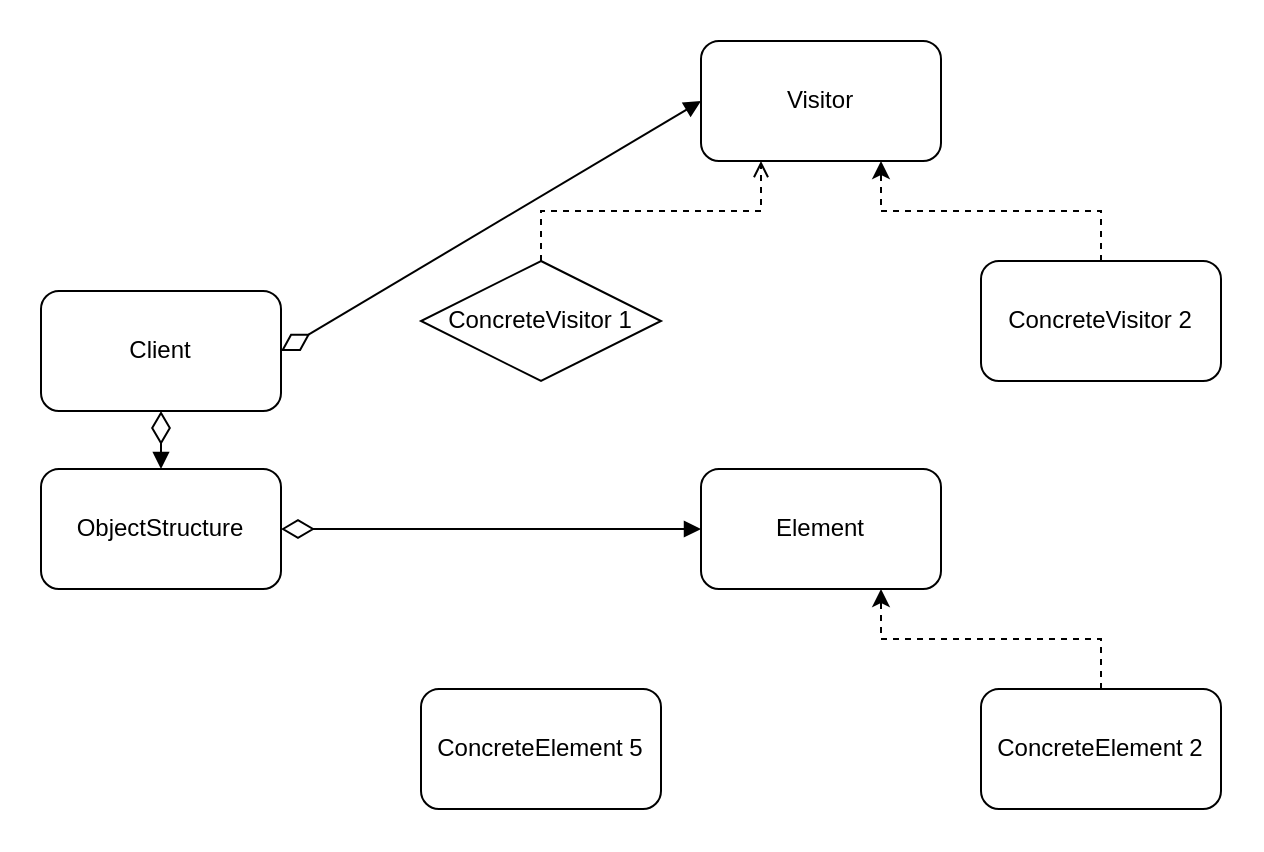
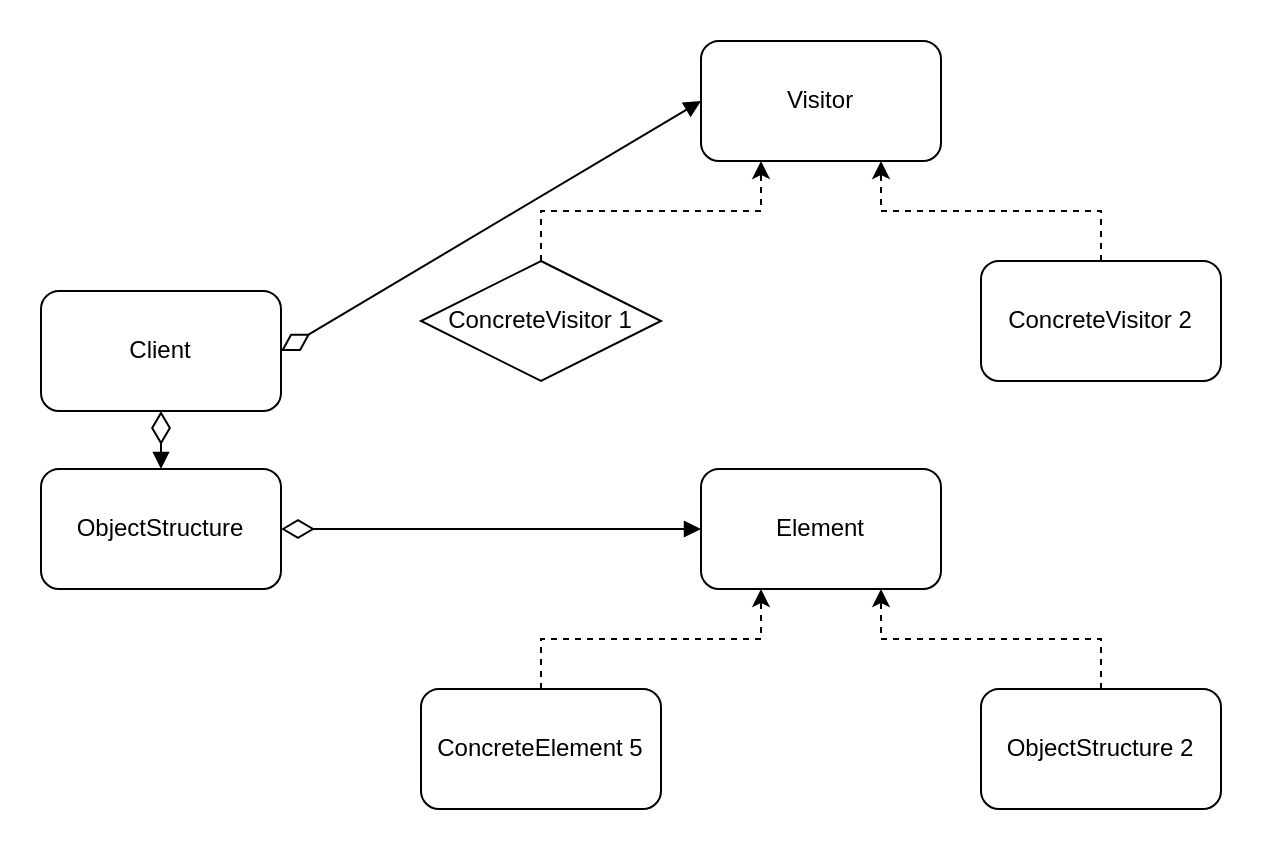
(761, 173) -> (761, 176)
none -> (645, 639)
(1101, 749) -> (1101, 749)
